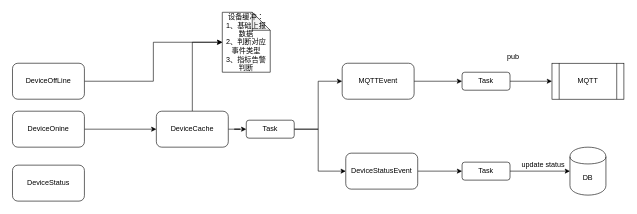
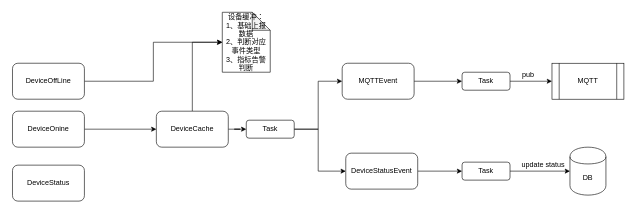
(513, 57) -> (528, 75)
